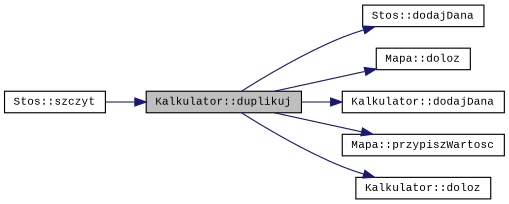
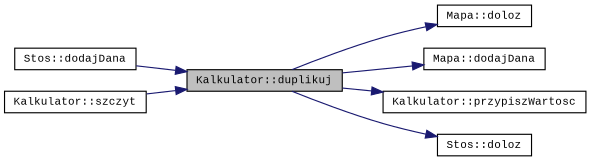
(301, 57) -> (156, 68)
(55, 102) -> (75, 102)
(423, 102) -> (484, 59)
(423, 145) -> (484, 102)
(423, 188) -> (484, 145)
